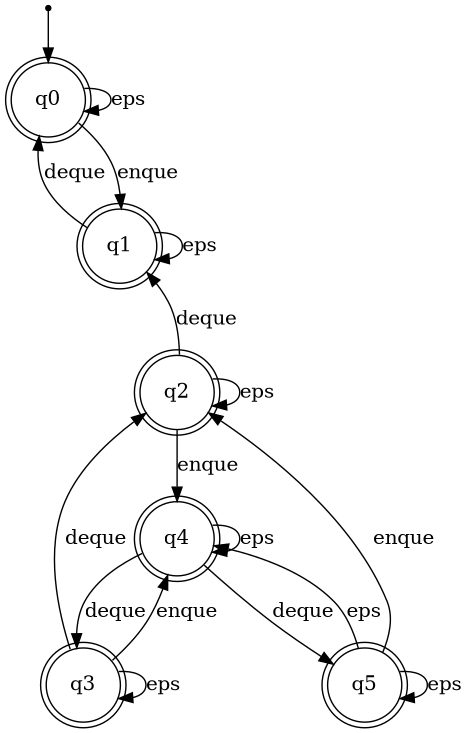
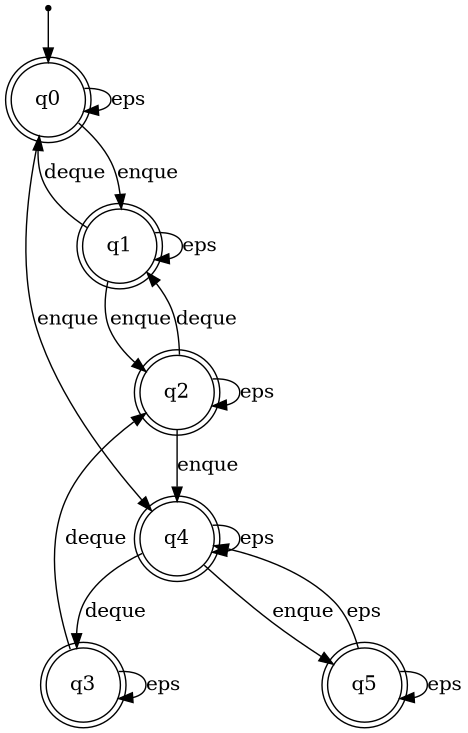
(335, 519) -> (109, 326)
(303, 612) -> (303, 612)
(143, 628) -> (38, 332)
